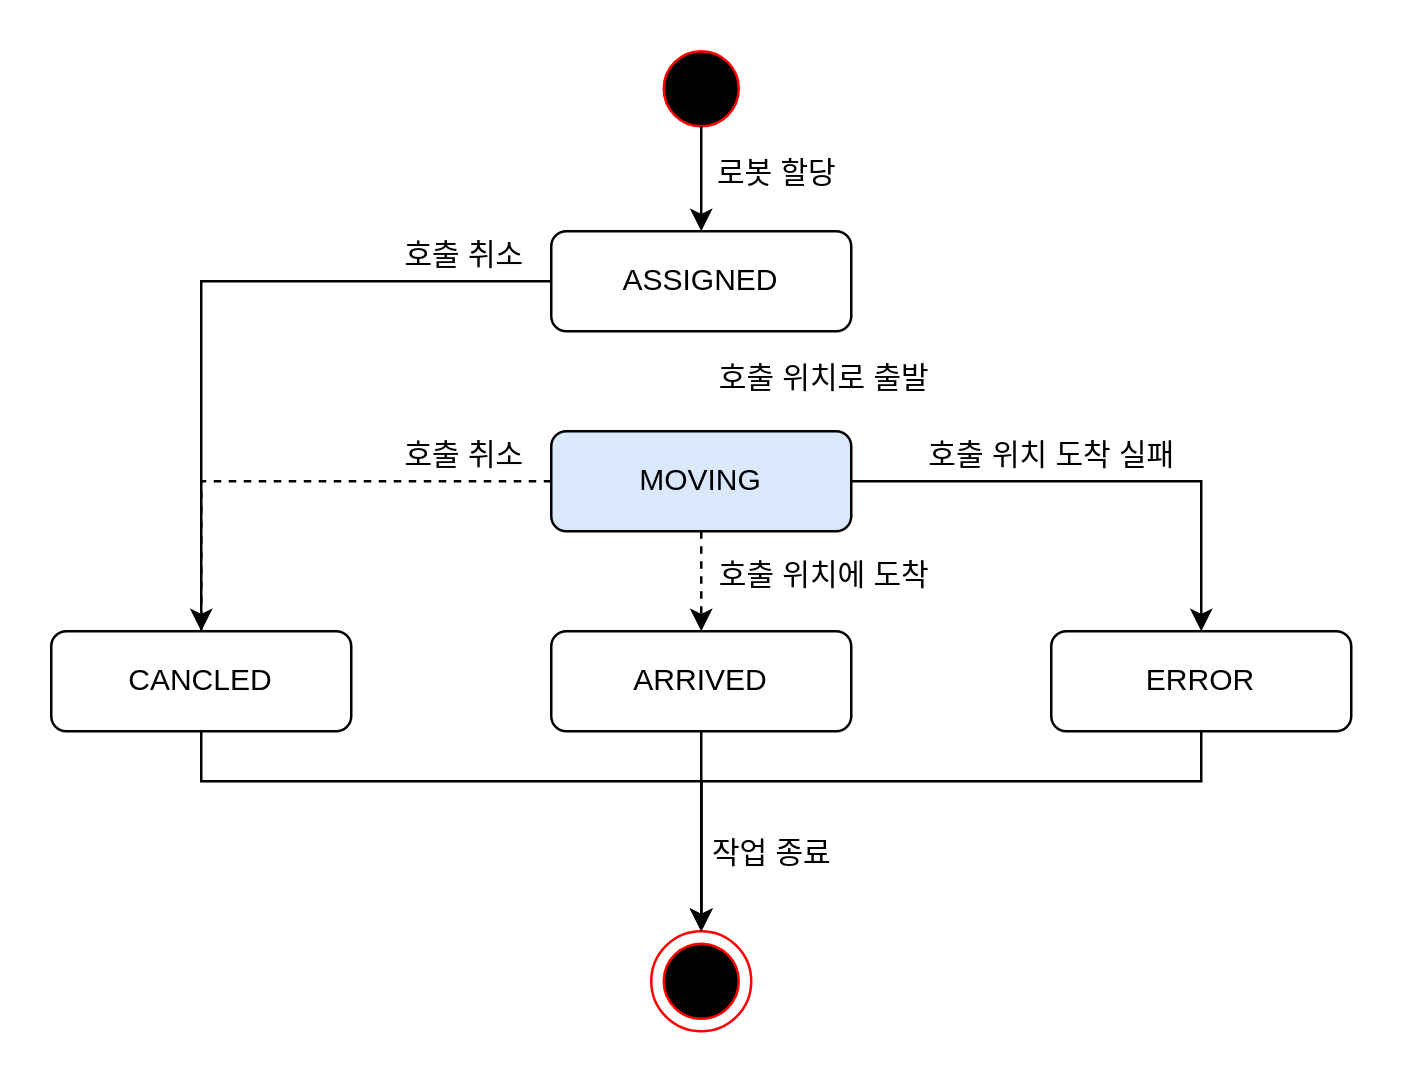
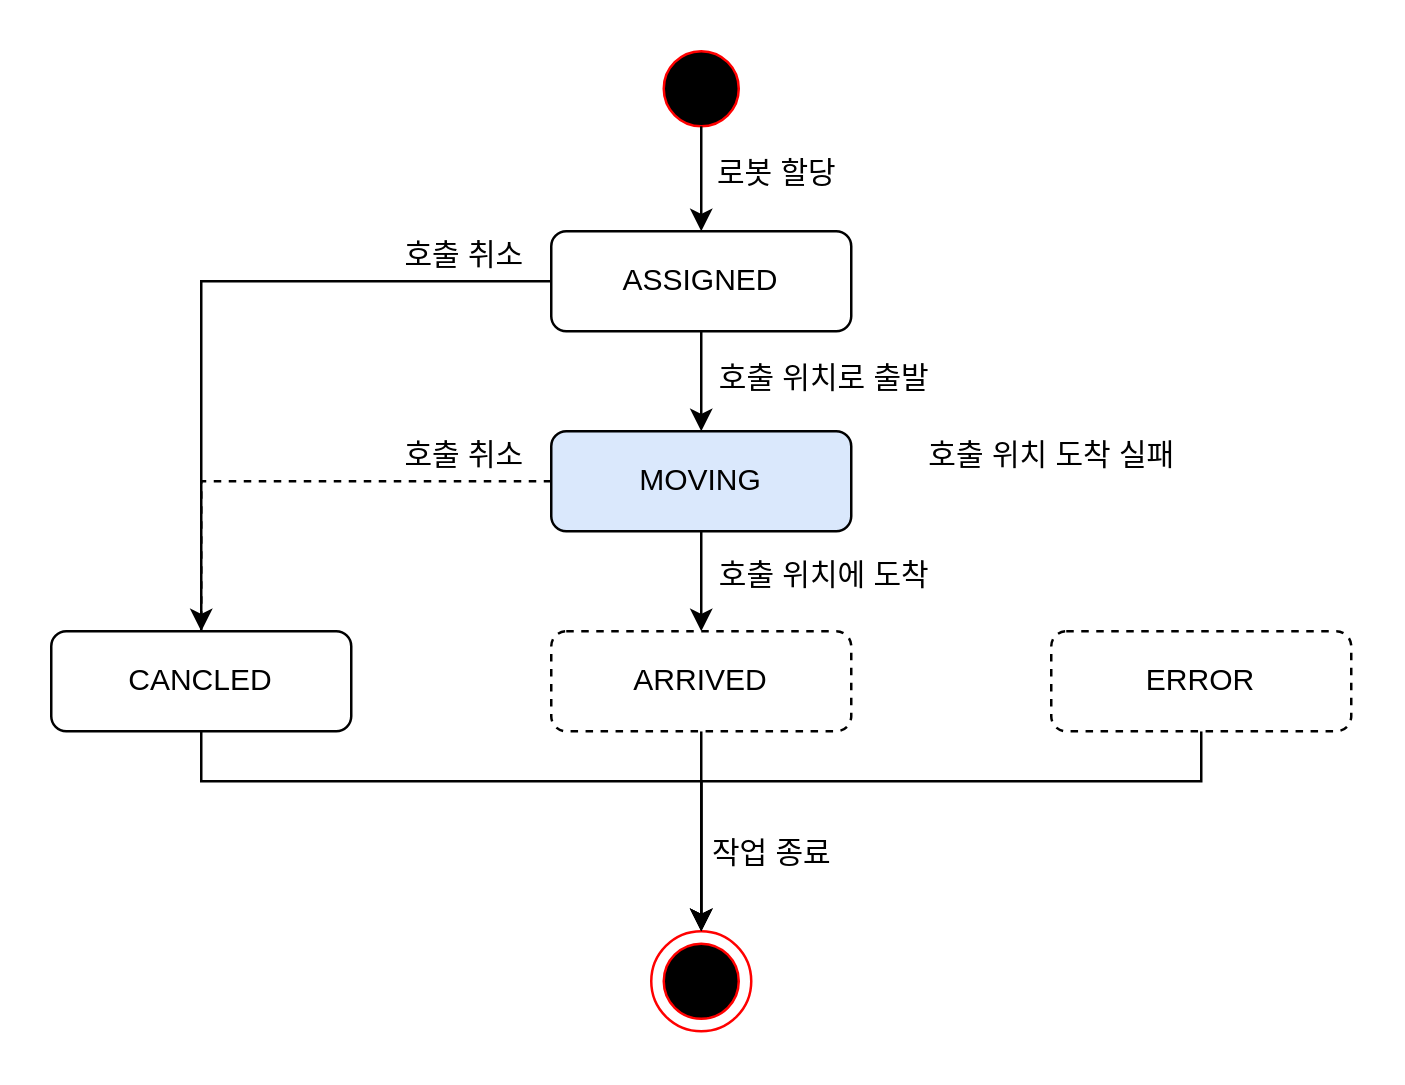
none -> (701, 373)
(1093, 481) -> none
(701, 572) -> (701, 572)
(701, 681) -> (701, 681)
(1201, 681) -> (1201, 681)
